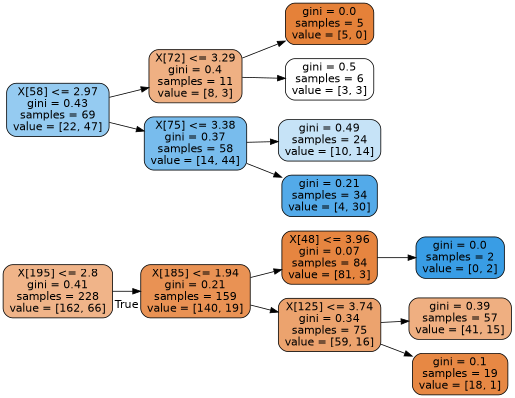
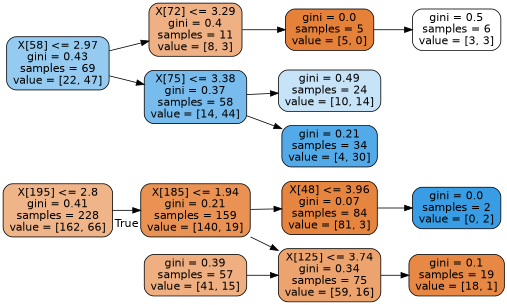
(260, 78) -> (389, 30)
(391, 322) -> (259, 275)
